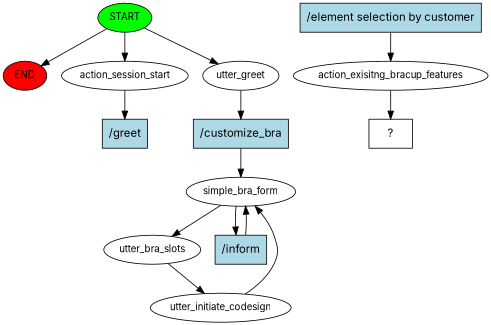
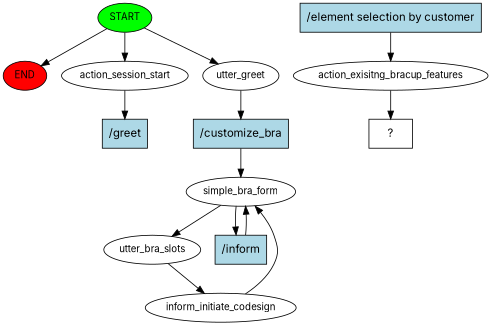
(221, 308) -> (221, 308)
